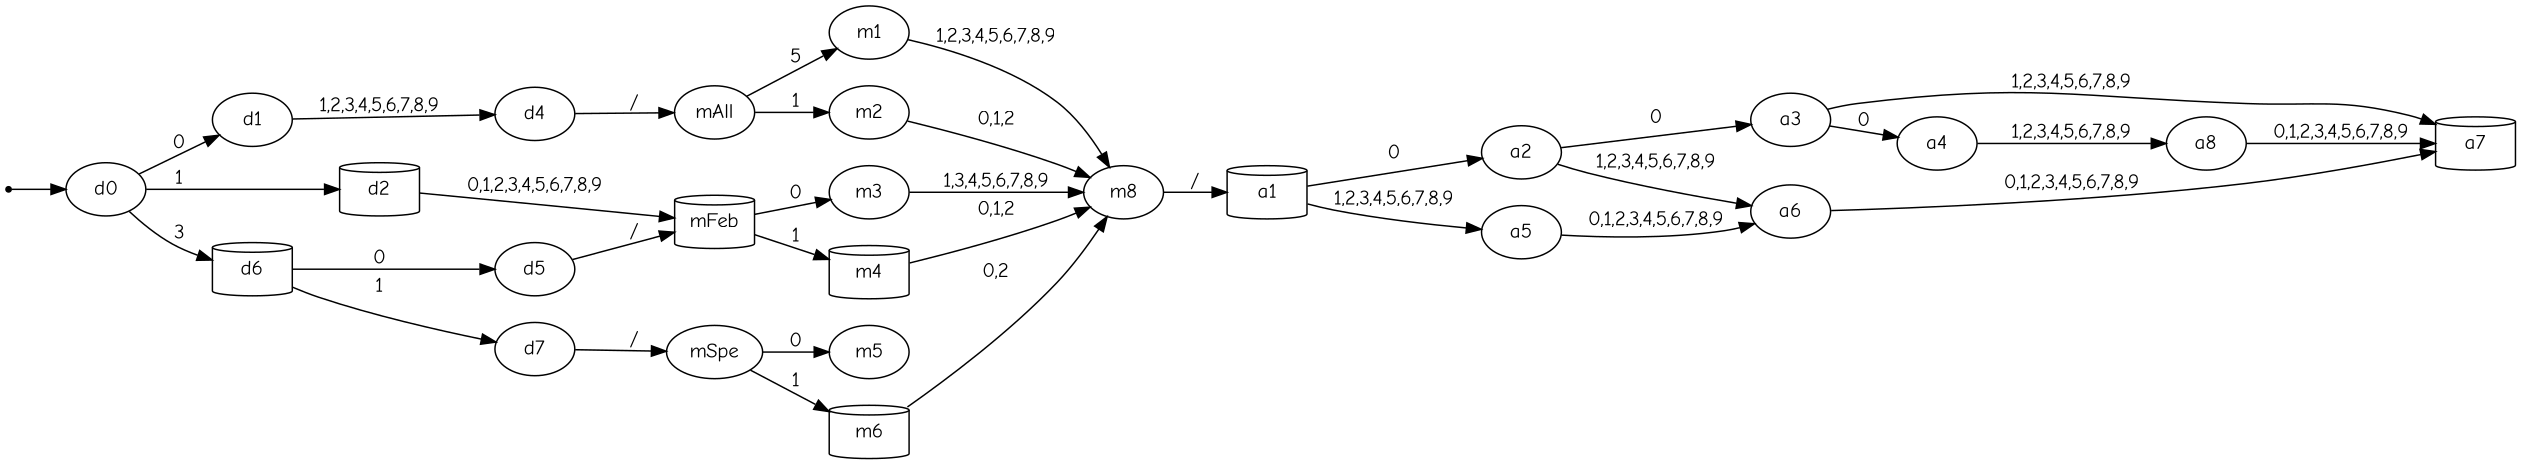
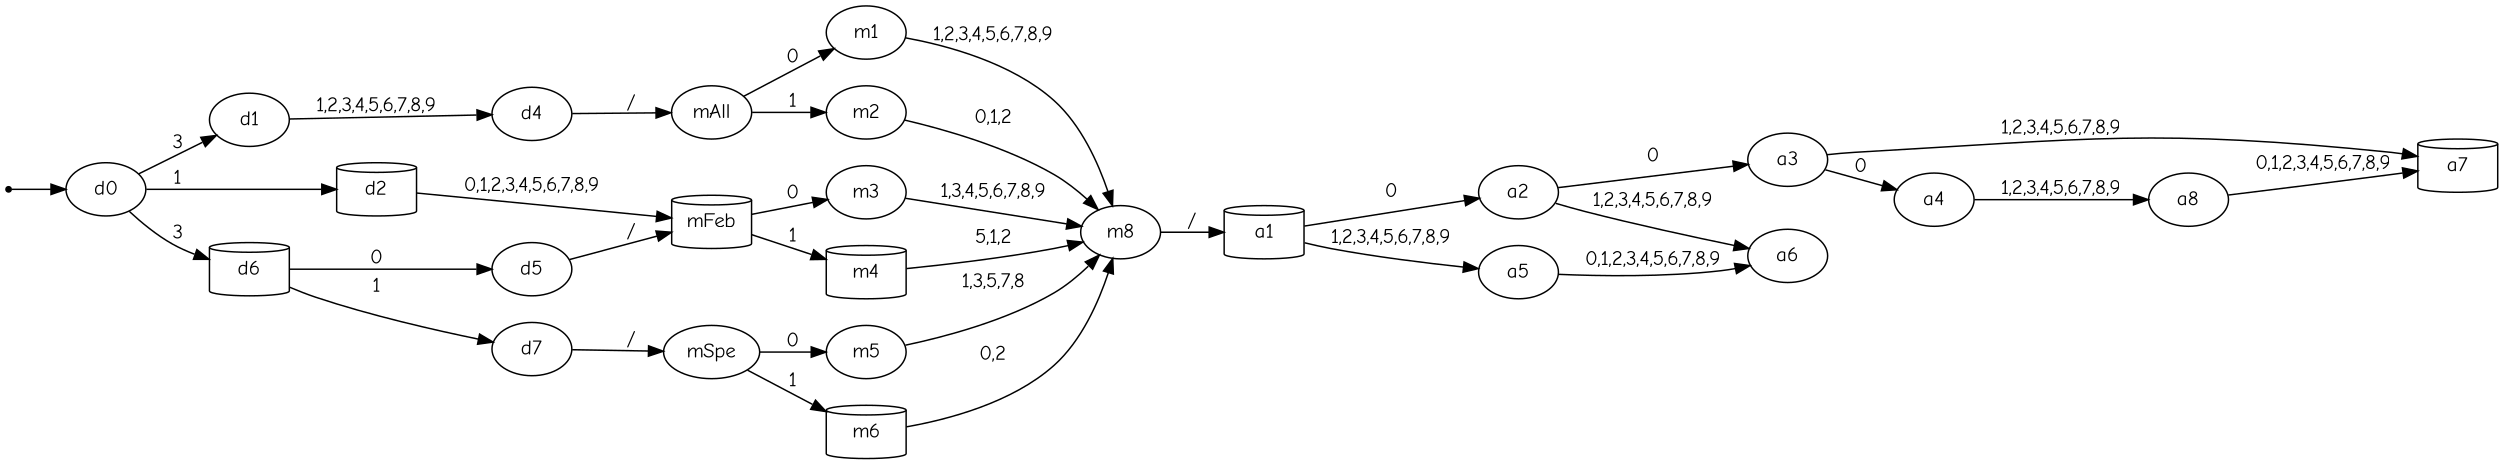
(796, 57) -> (793, 57)
(179, 143) -> (178, 143)
(2127, 195) -> none
(996, 209) -> (993, 237)
none -> (1002, 317)
